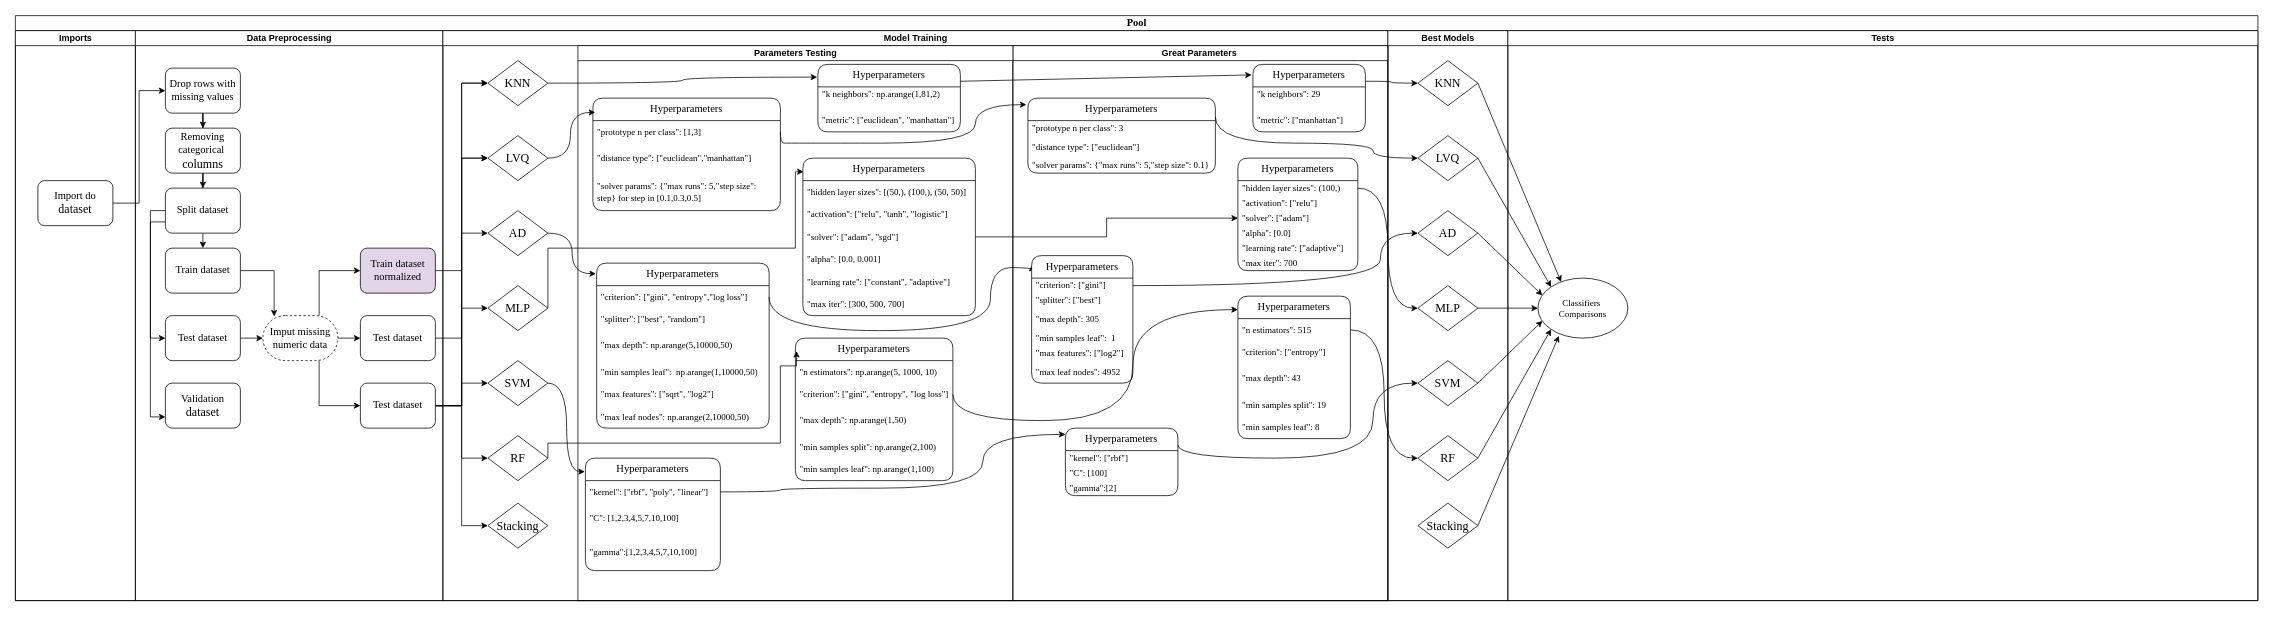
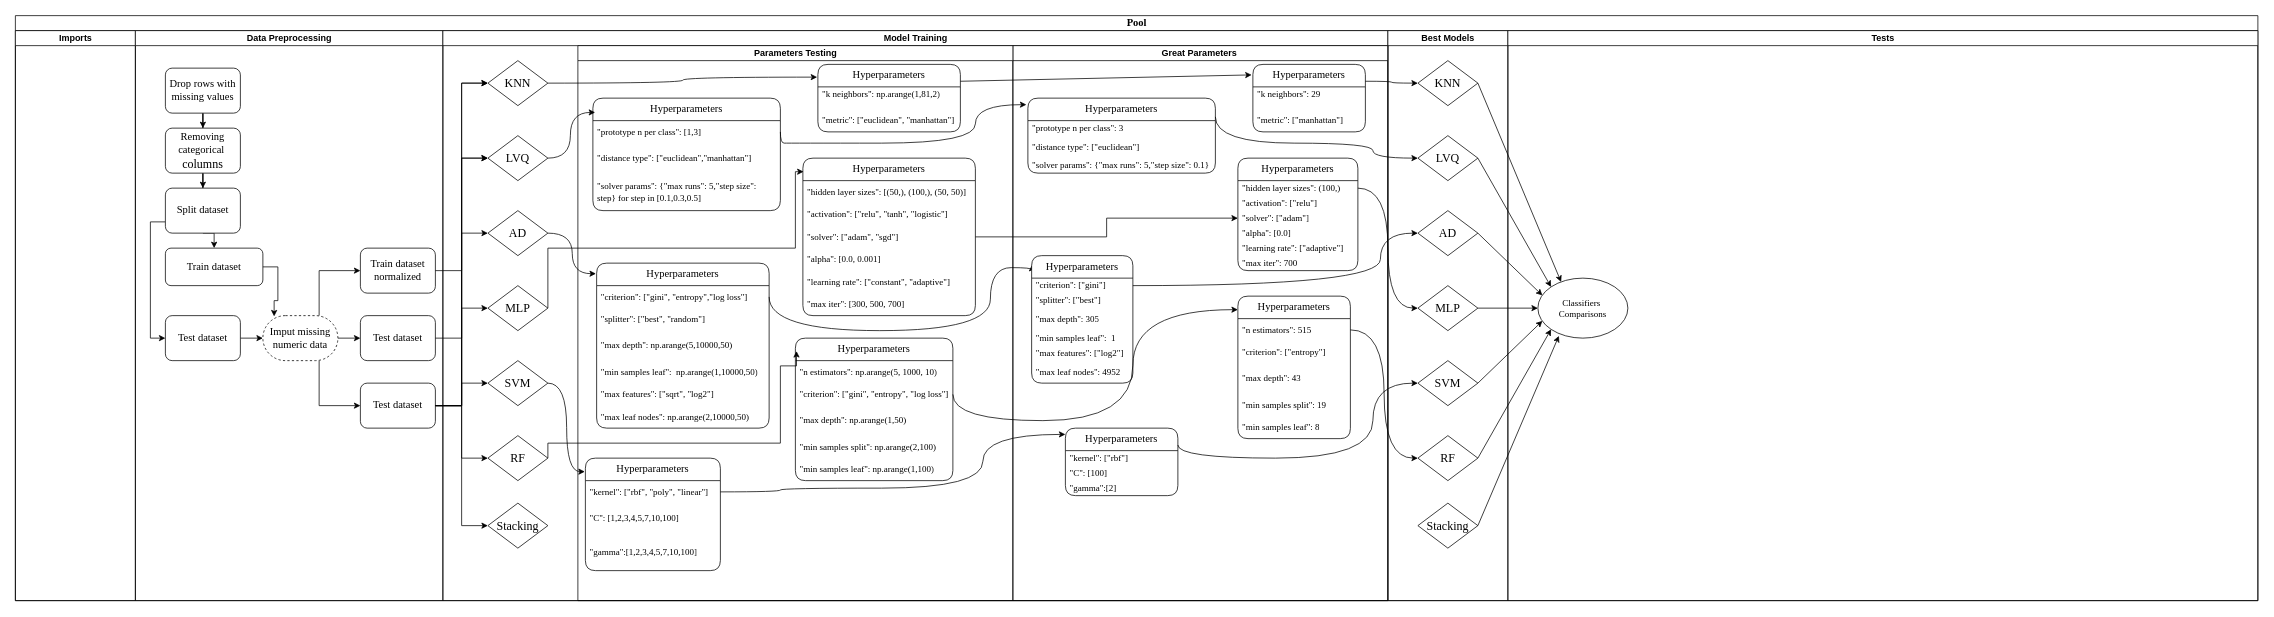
(148, 90) -> none
(75, 203) -> none
(203, 270) -> (214, 267)
(398, 270) -> (398, 270)
(150, 383) -> none
(203, 405) -> none
